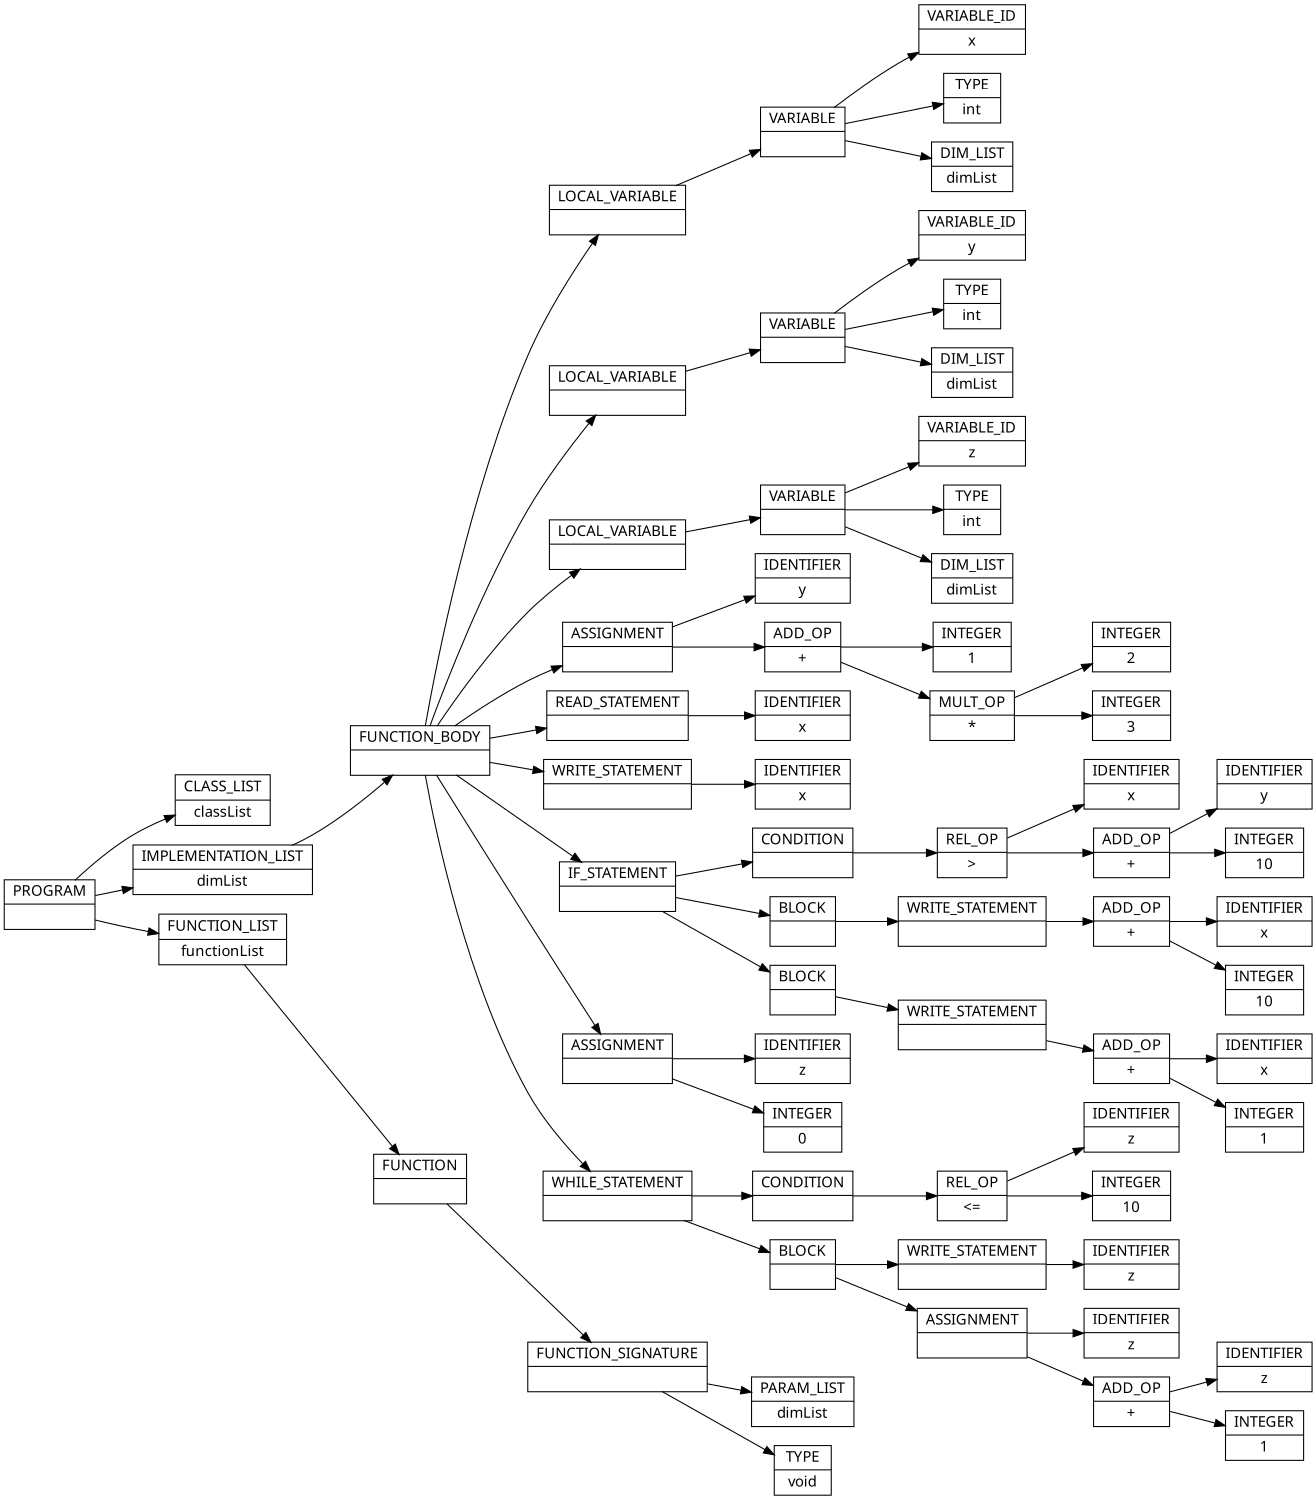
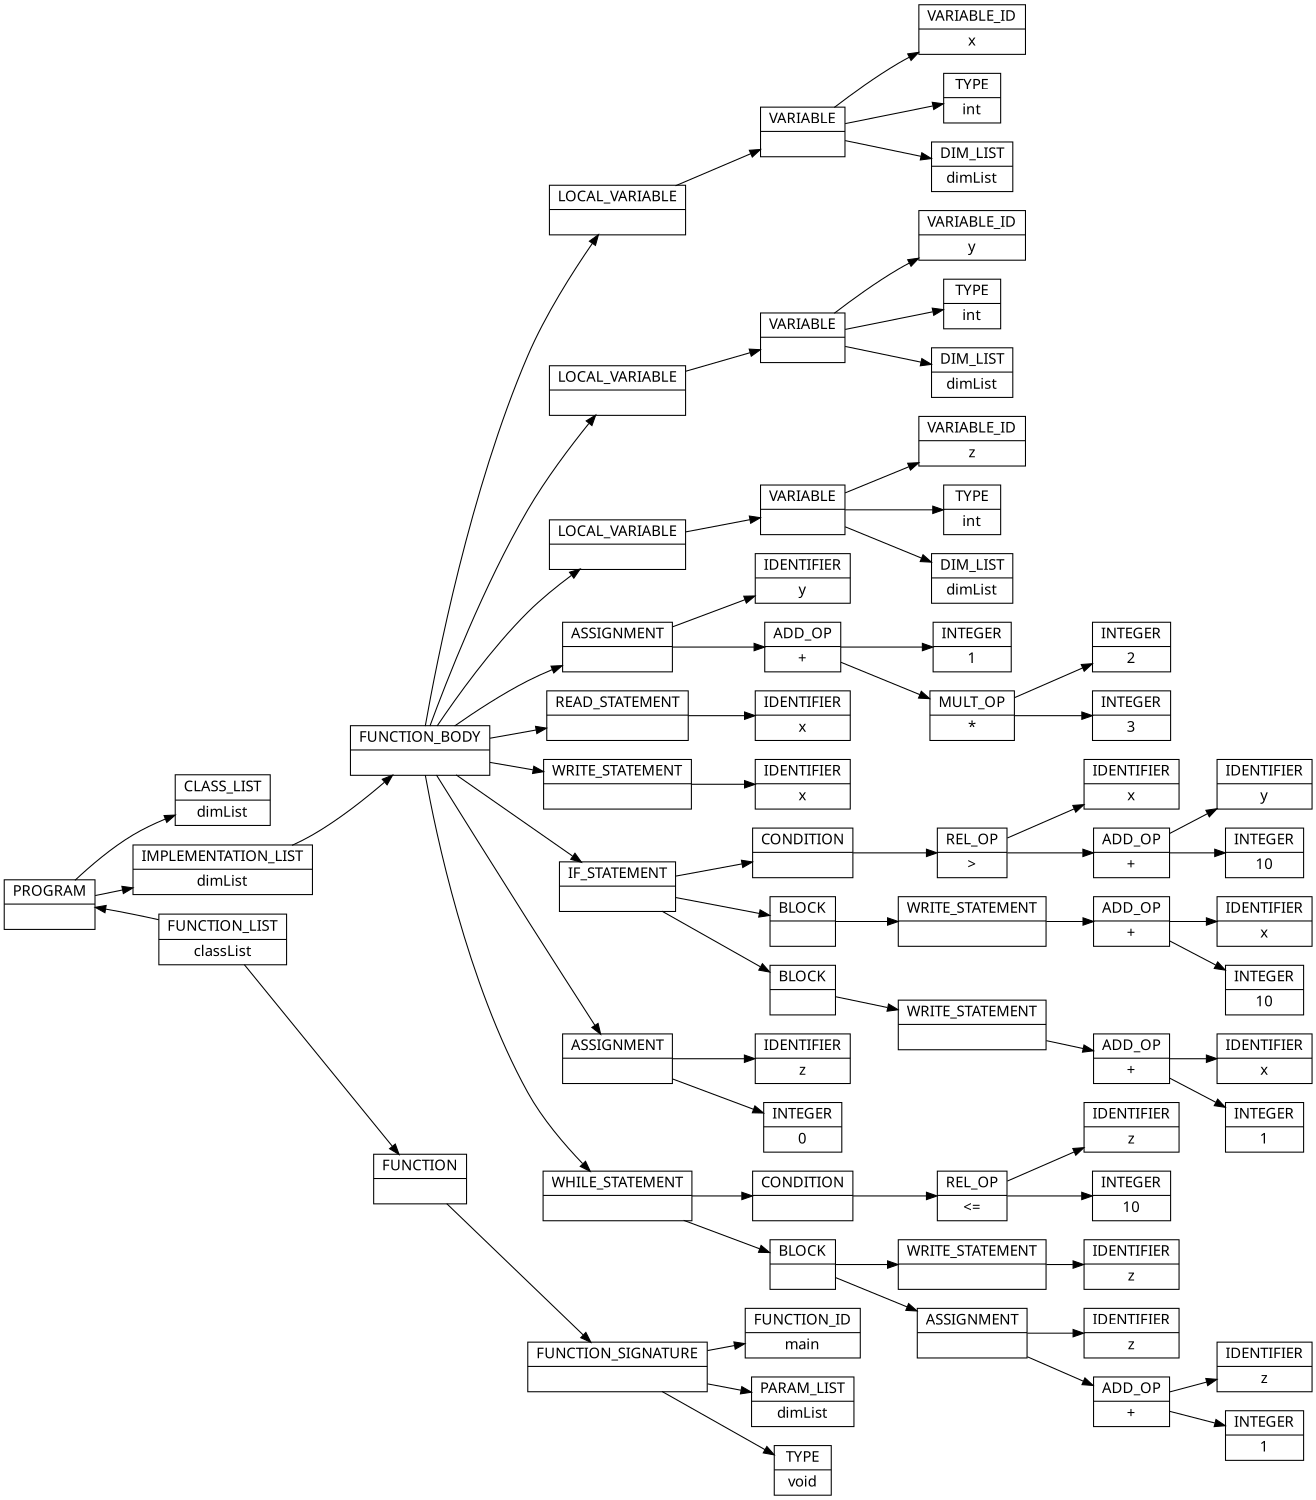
(223, 812) -> (223, 812)
(122, 926) -> (132, 914)
(223, 952) -> (223, 952)
none -> (803, 1333)
